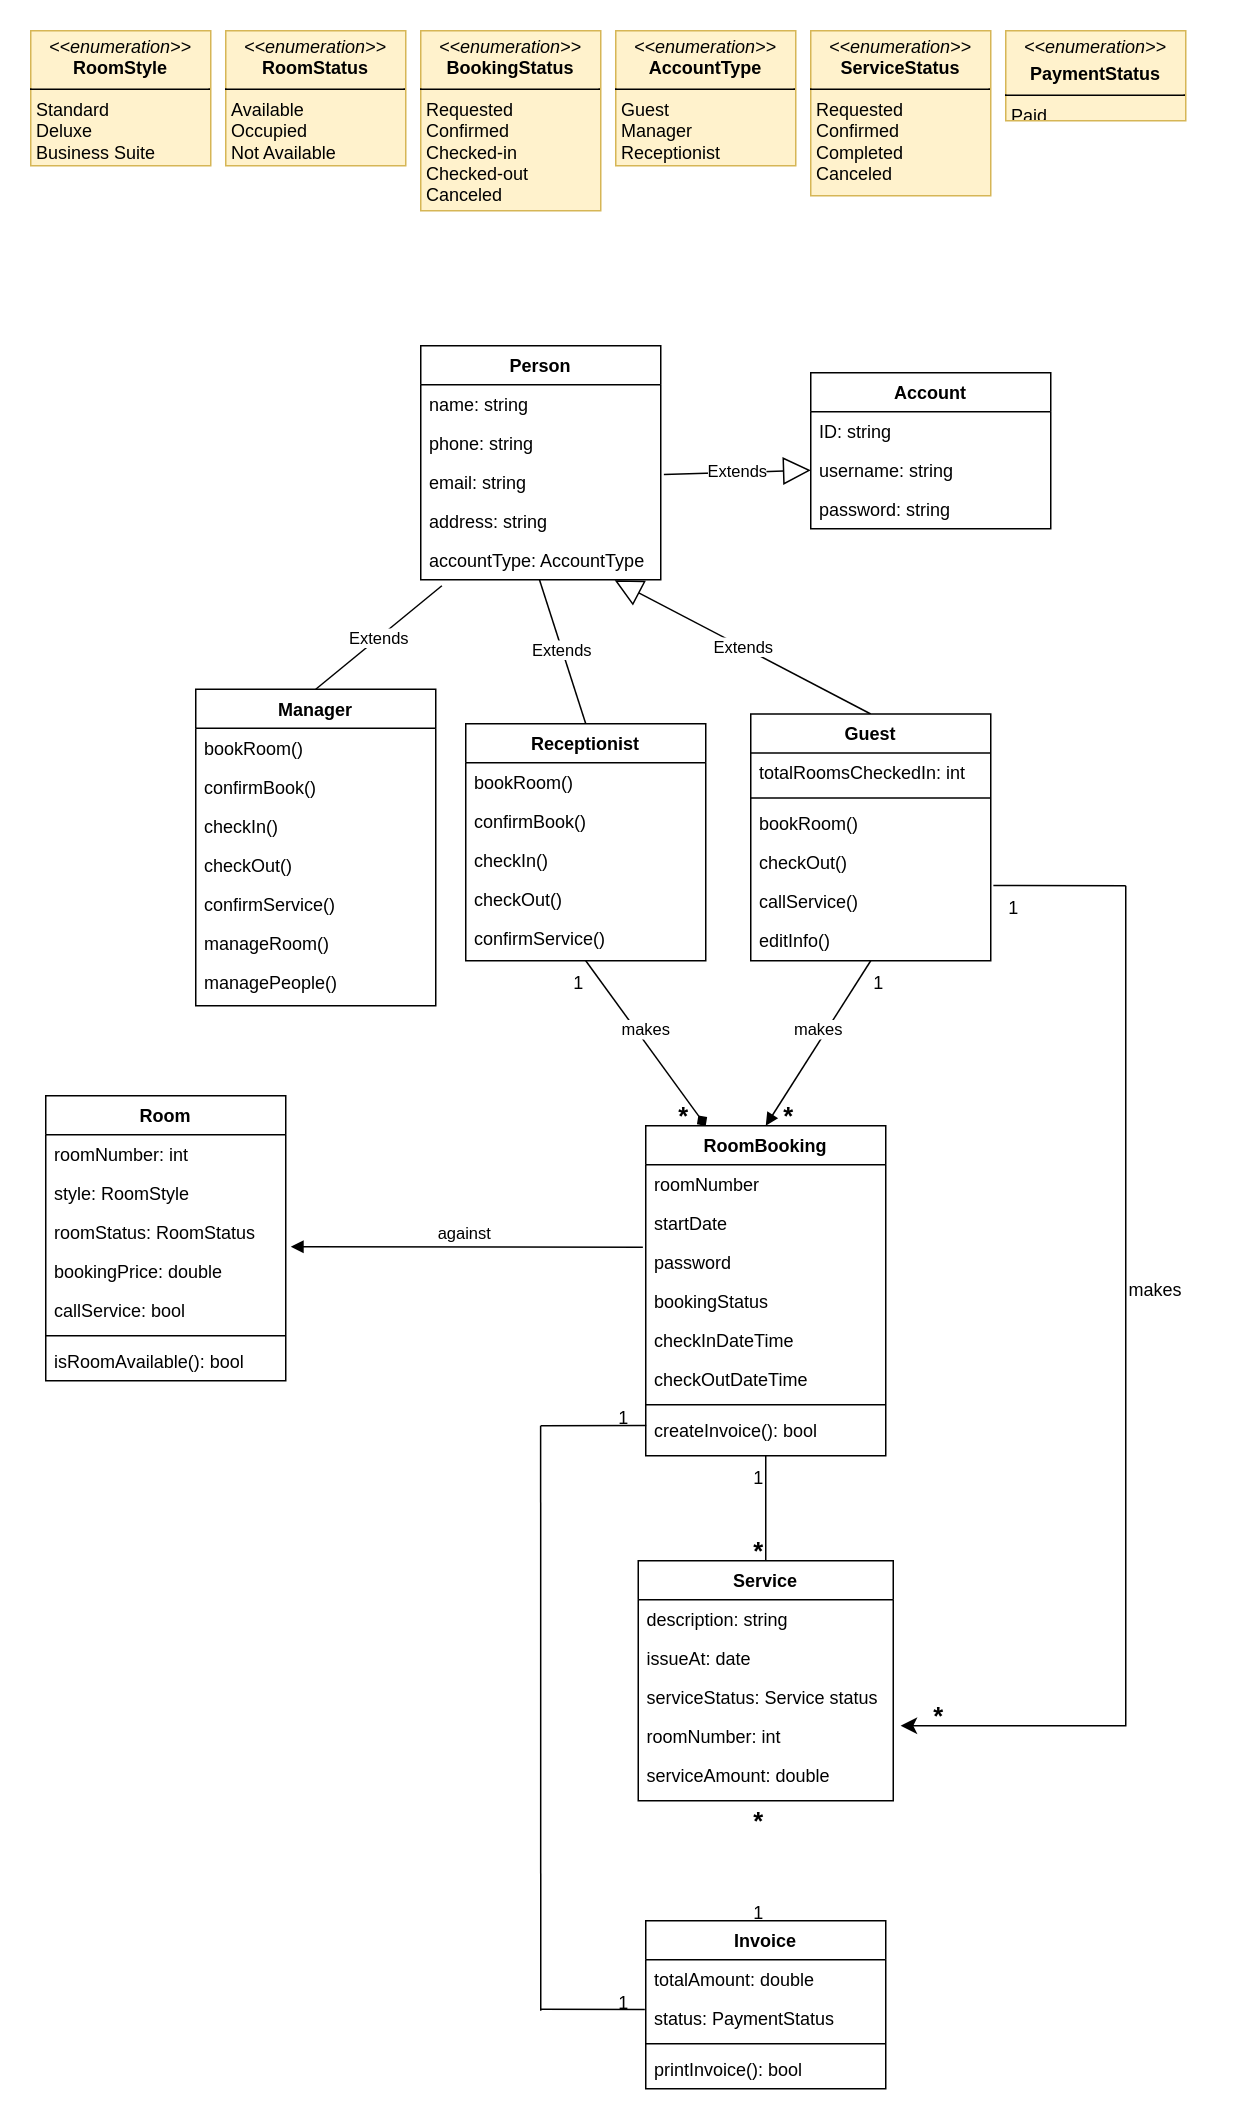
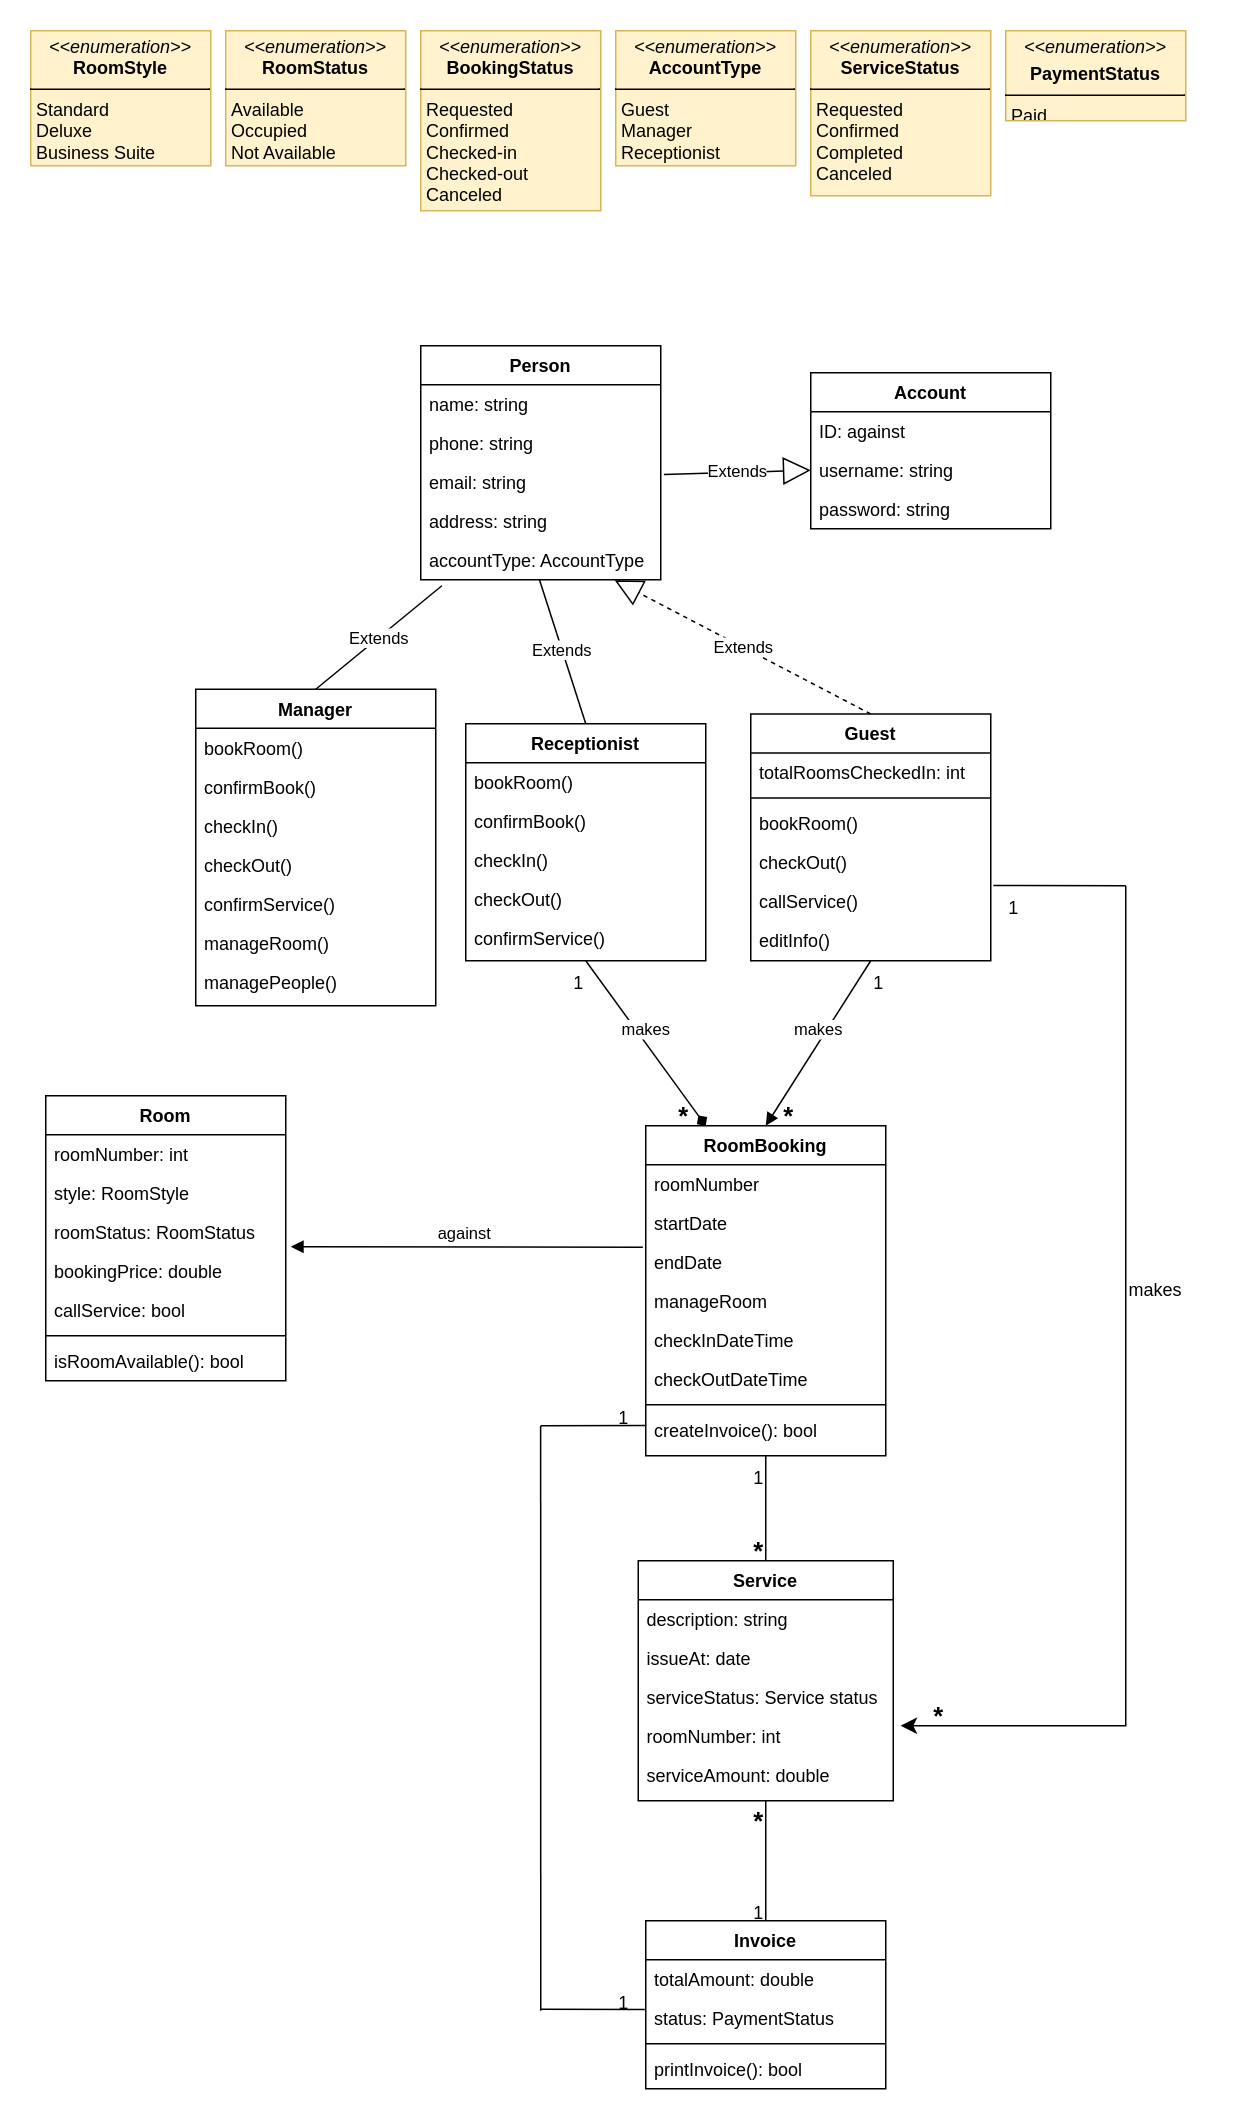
(862, 432) -> (867, 432)
(814, 684) -> (814, 684)
(694, 1263) -> (689, 1263)
(717, 1302) -> (704, 1302)
none -> (766, 1862)
